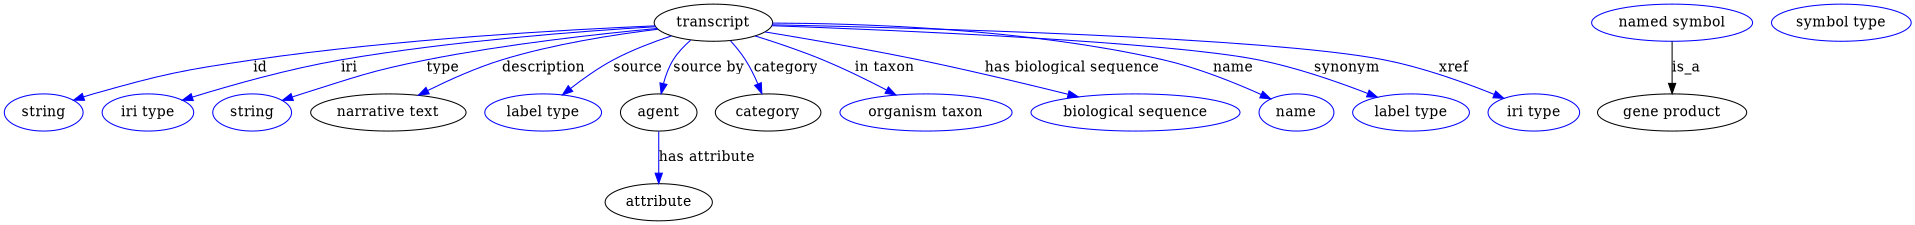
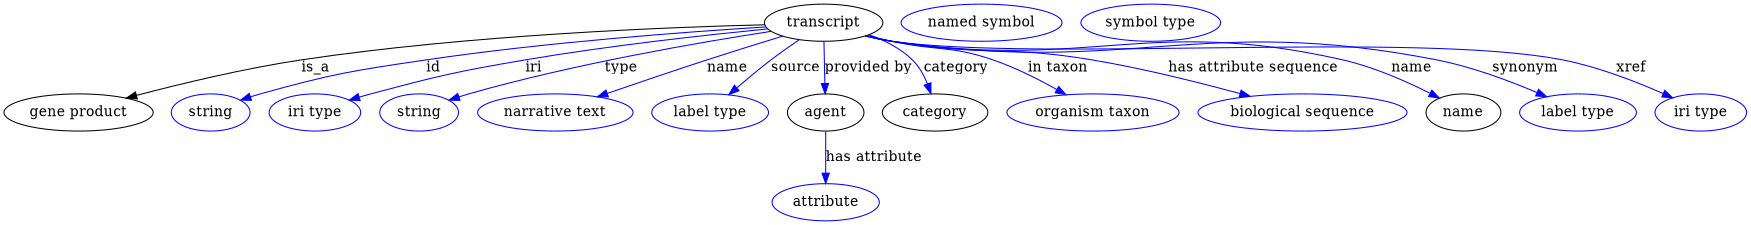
(1672, 62) -> (449, 43)
(544, 68) -> (728, 68)
(709, 68) -> (869, 68)
(1072, 68) -> (1253, 68)
(388, 112) -> (555, 112)
(1296, 112) -> (1463, 112)
(659, 202) -> (826, 202)
